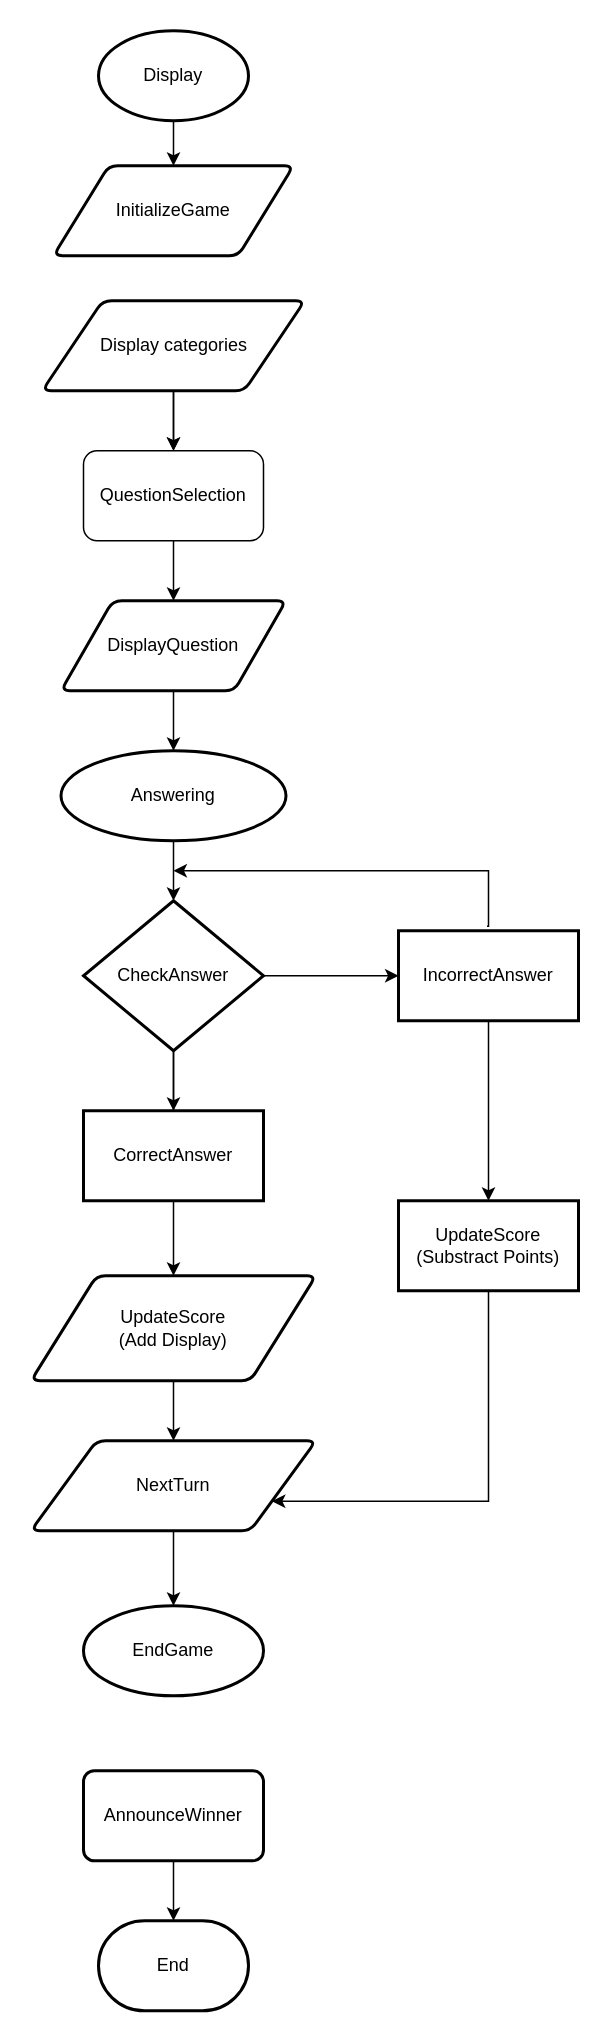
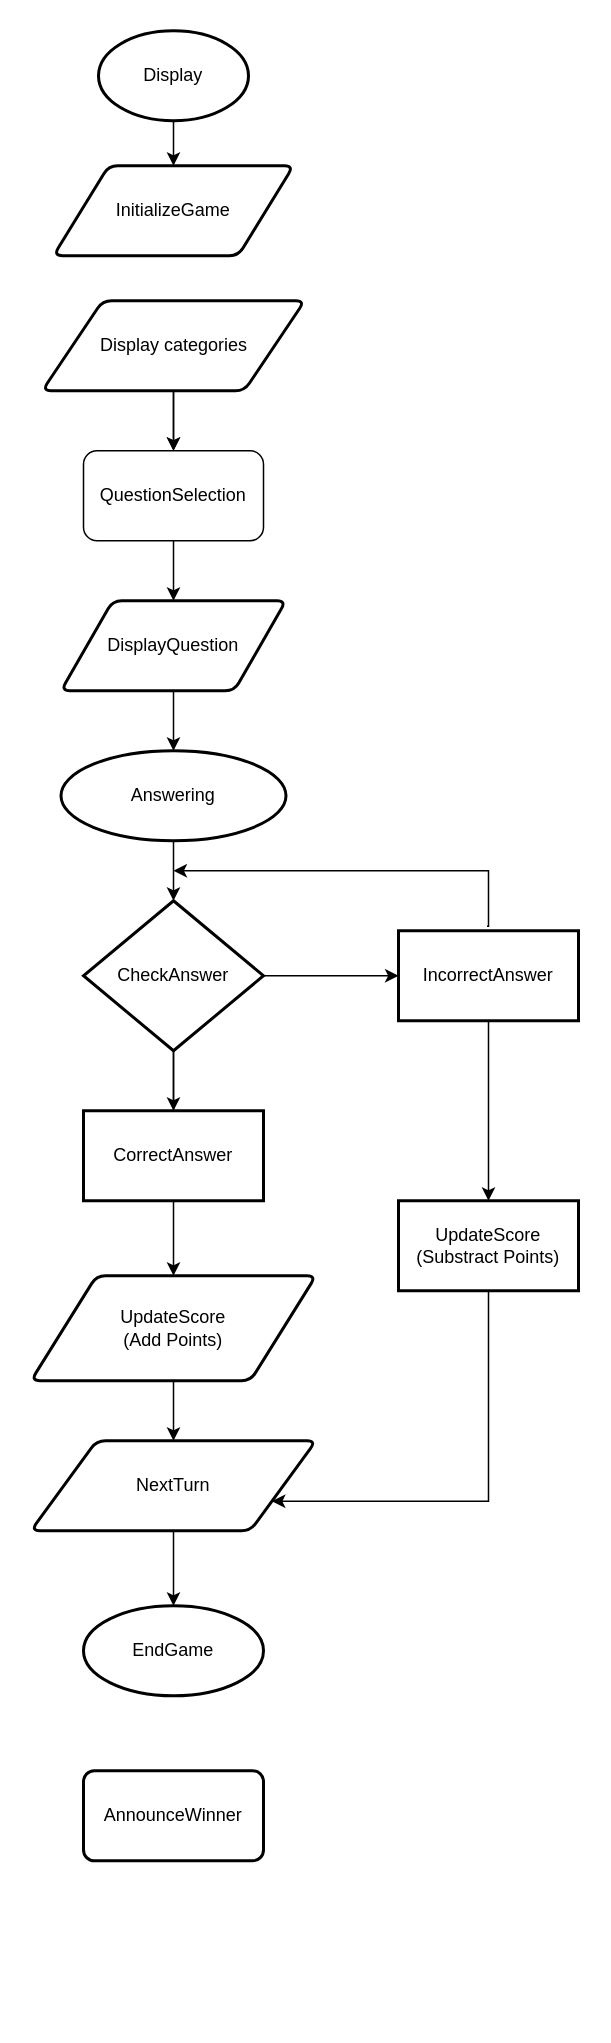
(173, 1328) -> (173, 1328)
(173, 1886) -> none
(173, 1966) -> none
